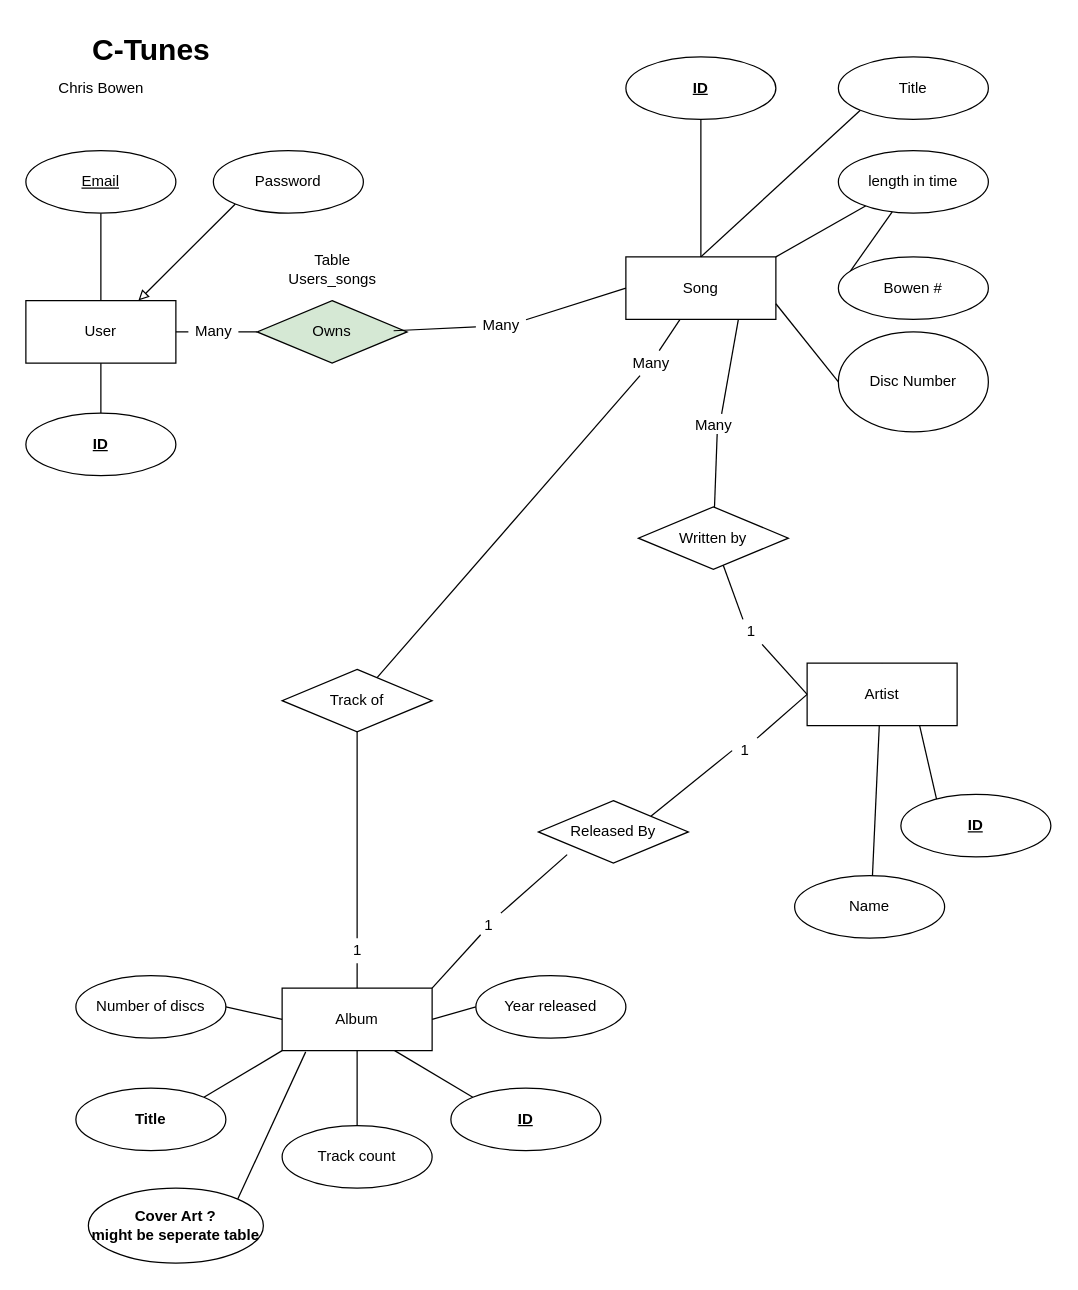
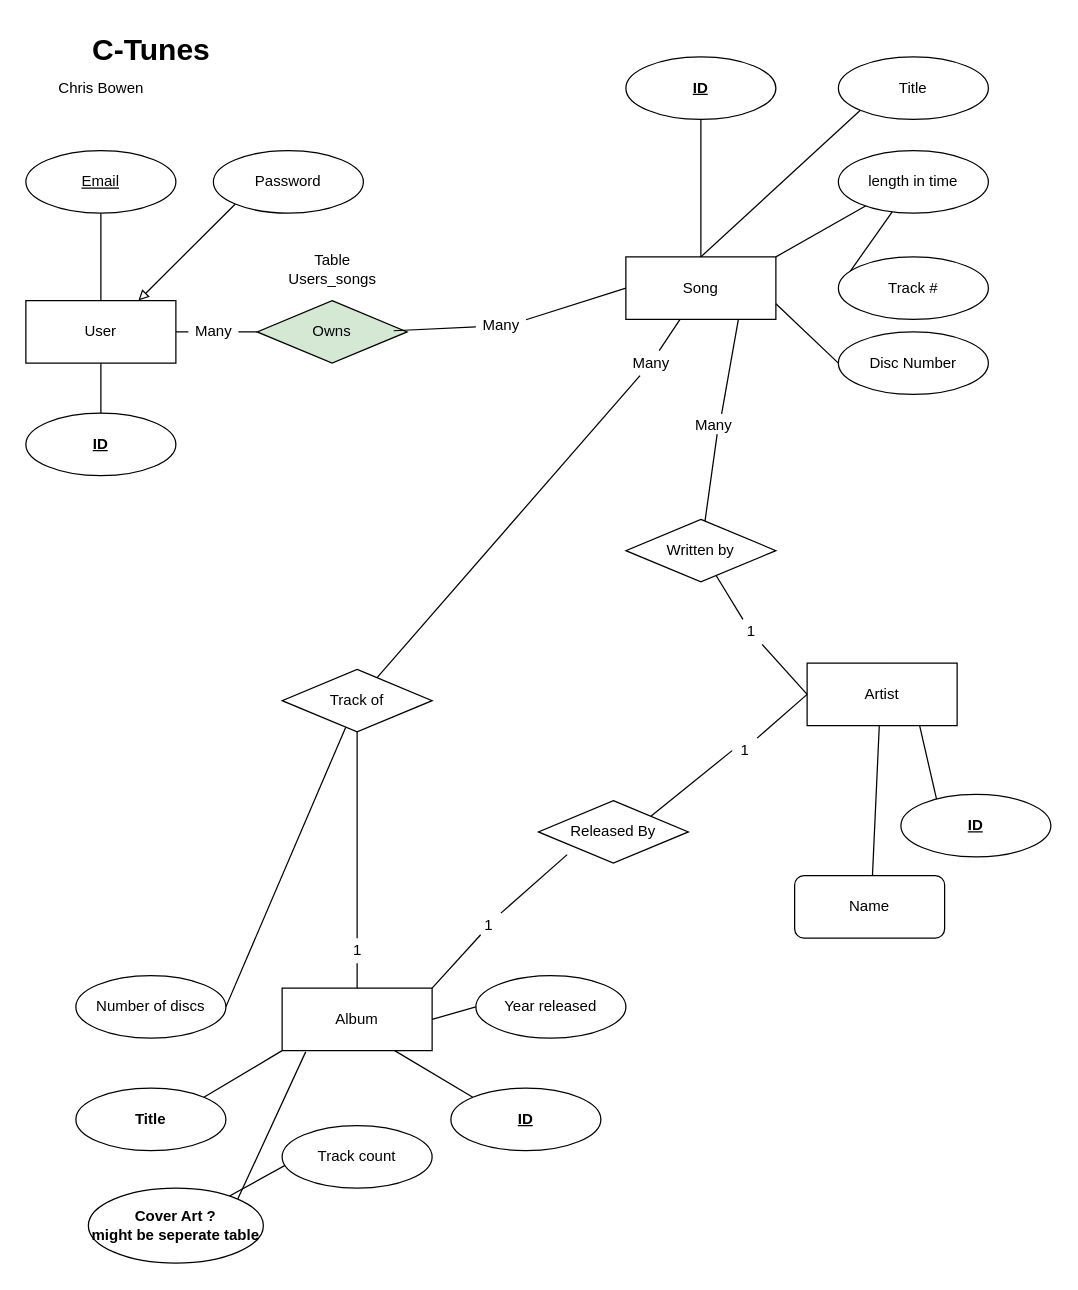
(913, 288) -> (913, 288)
(913, 382) -> (913, 363)
(713, 538) -> (701, 551)
(869, 907) -> (869, 907)
(253, 1013) -> (286, 867)
(357, 1089) -> (265, 1176)
